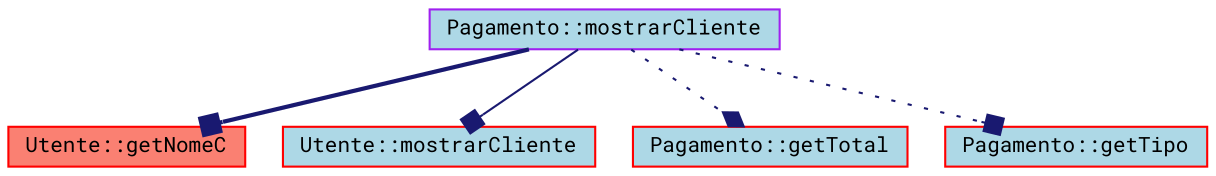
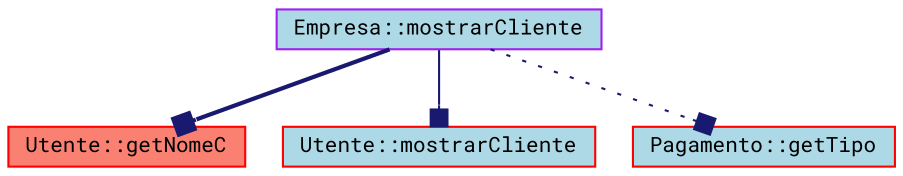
(605, 29) -> (439, 29)
(770, 147) -> none
